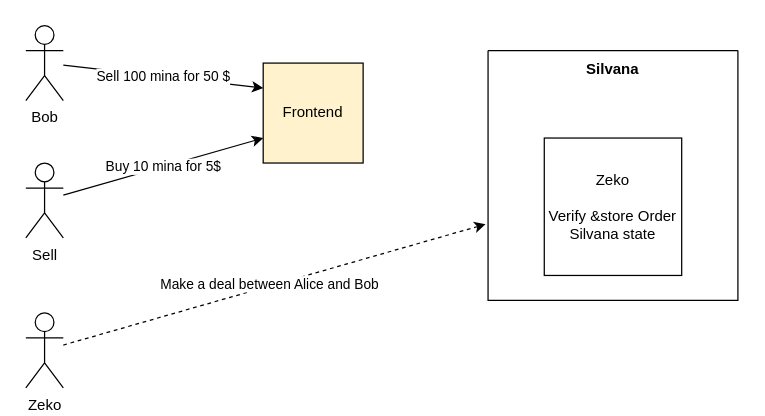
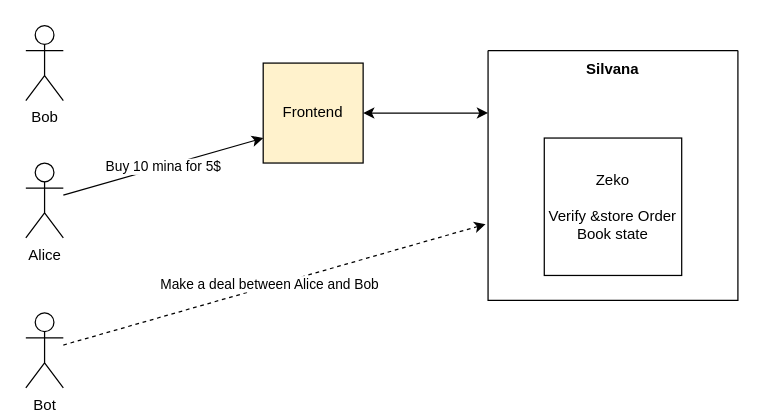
(138, 74) -> none
none -> (425, 113)
(613, 207) -> (613, 207)
(45, 256) -> (45, 256)
(45, 406) -> (45, 406)
